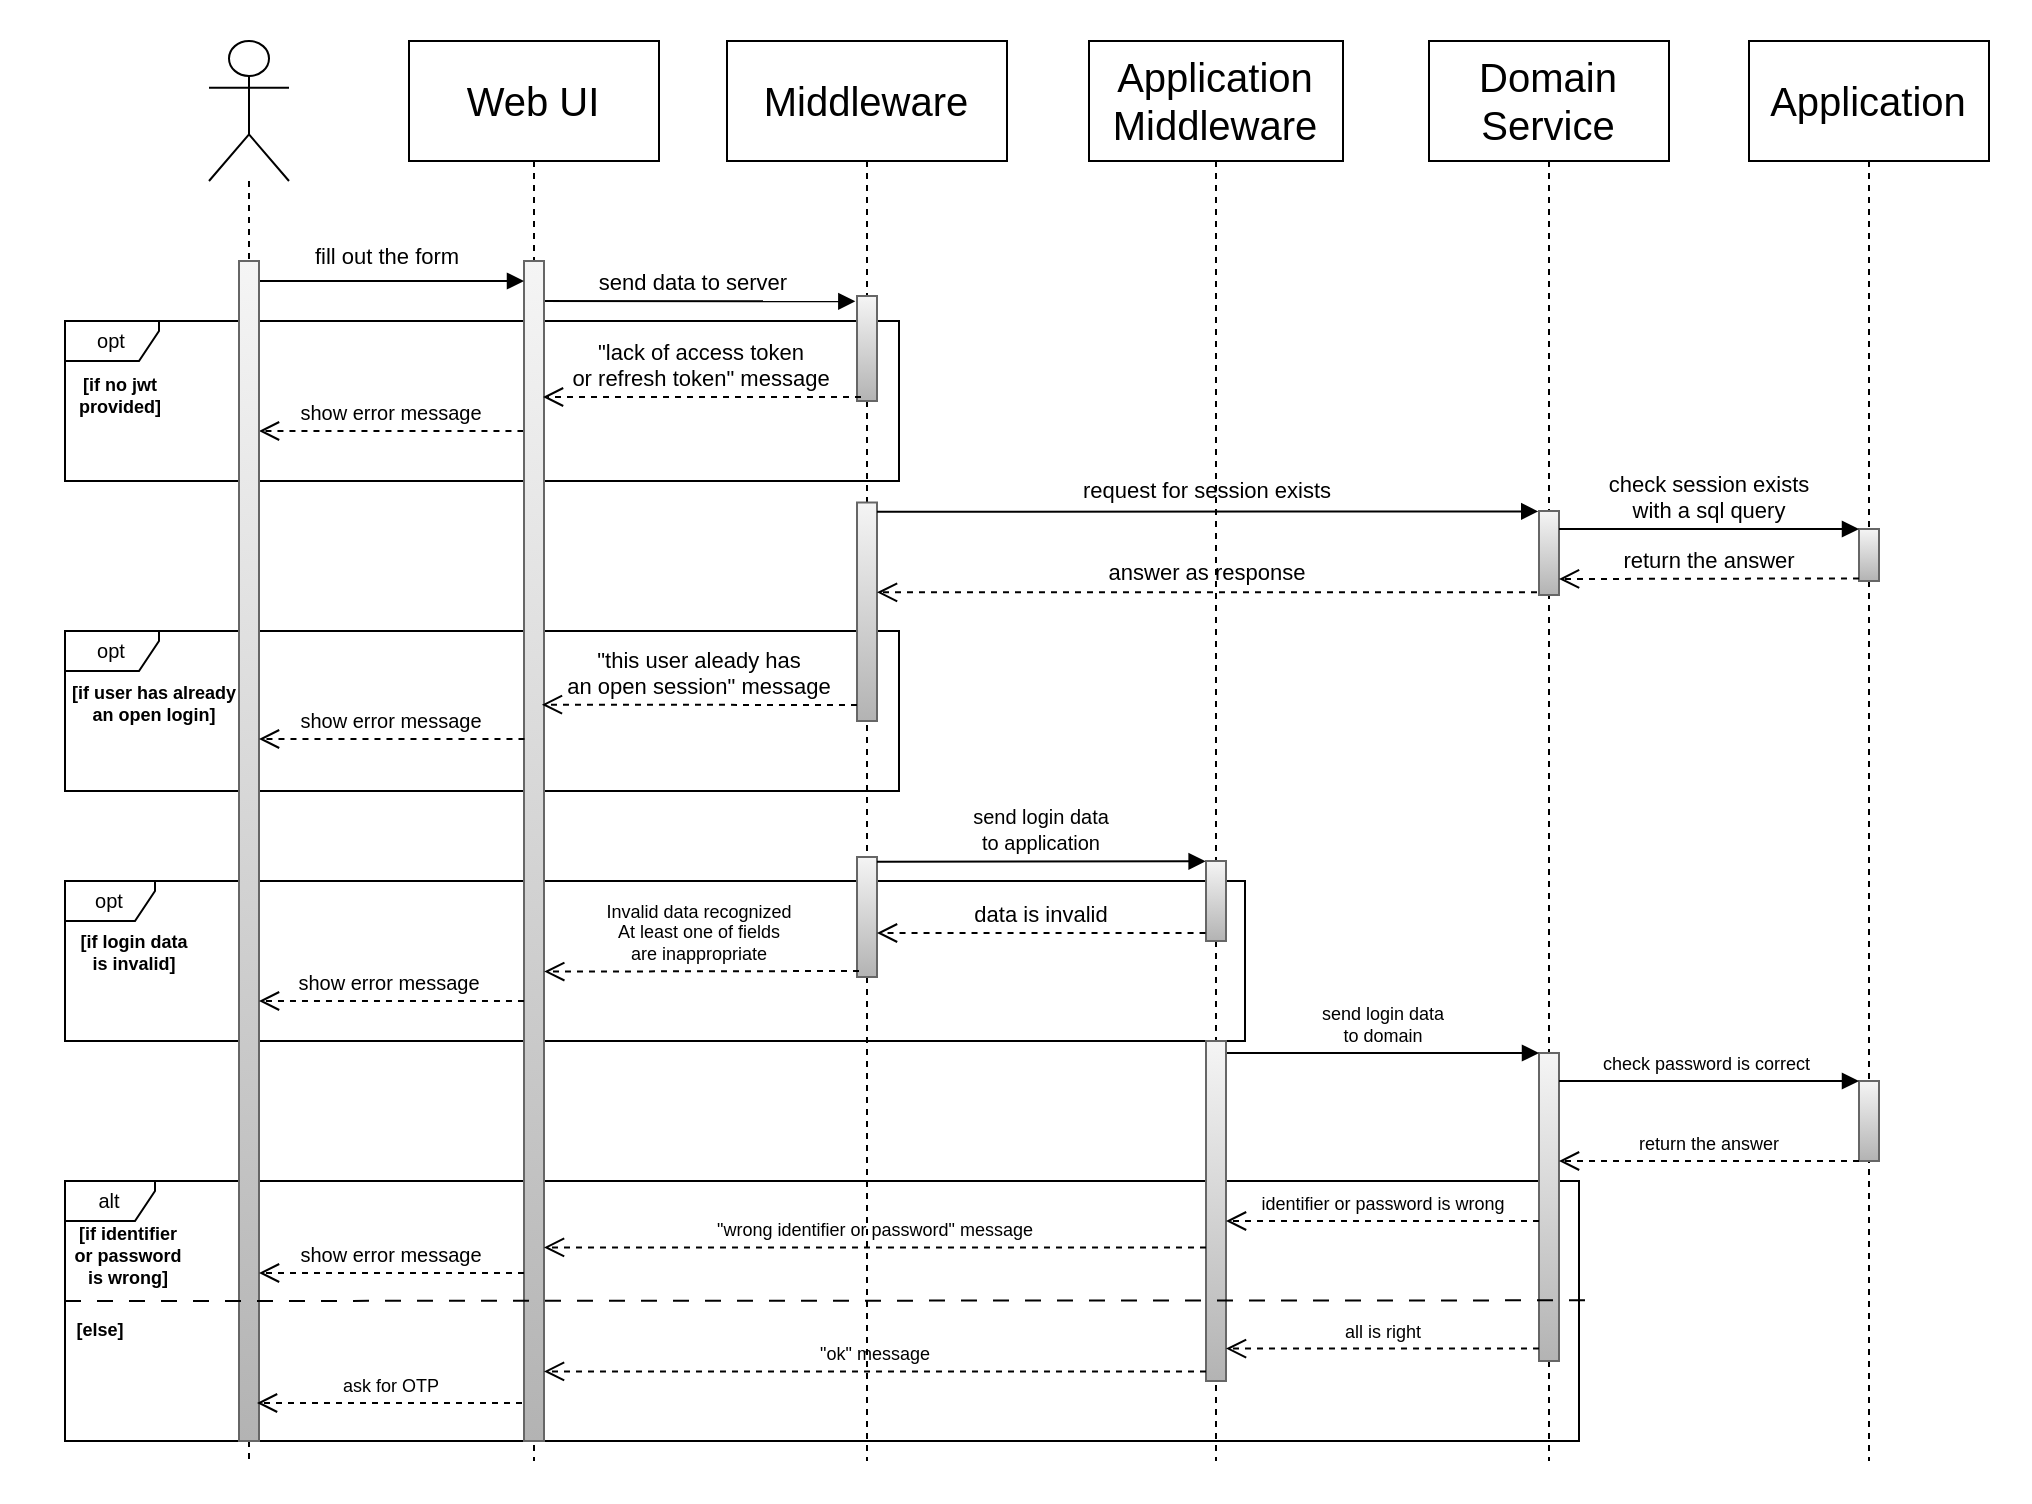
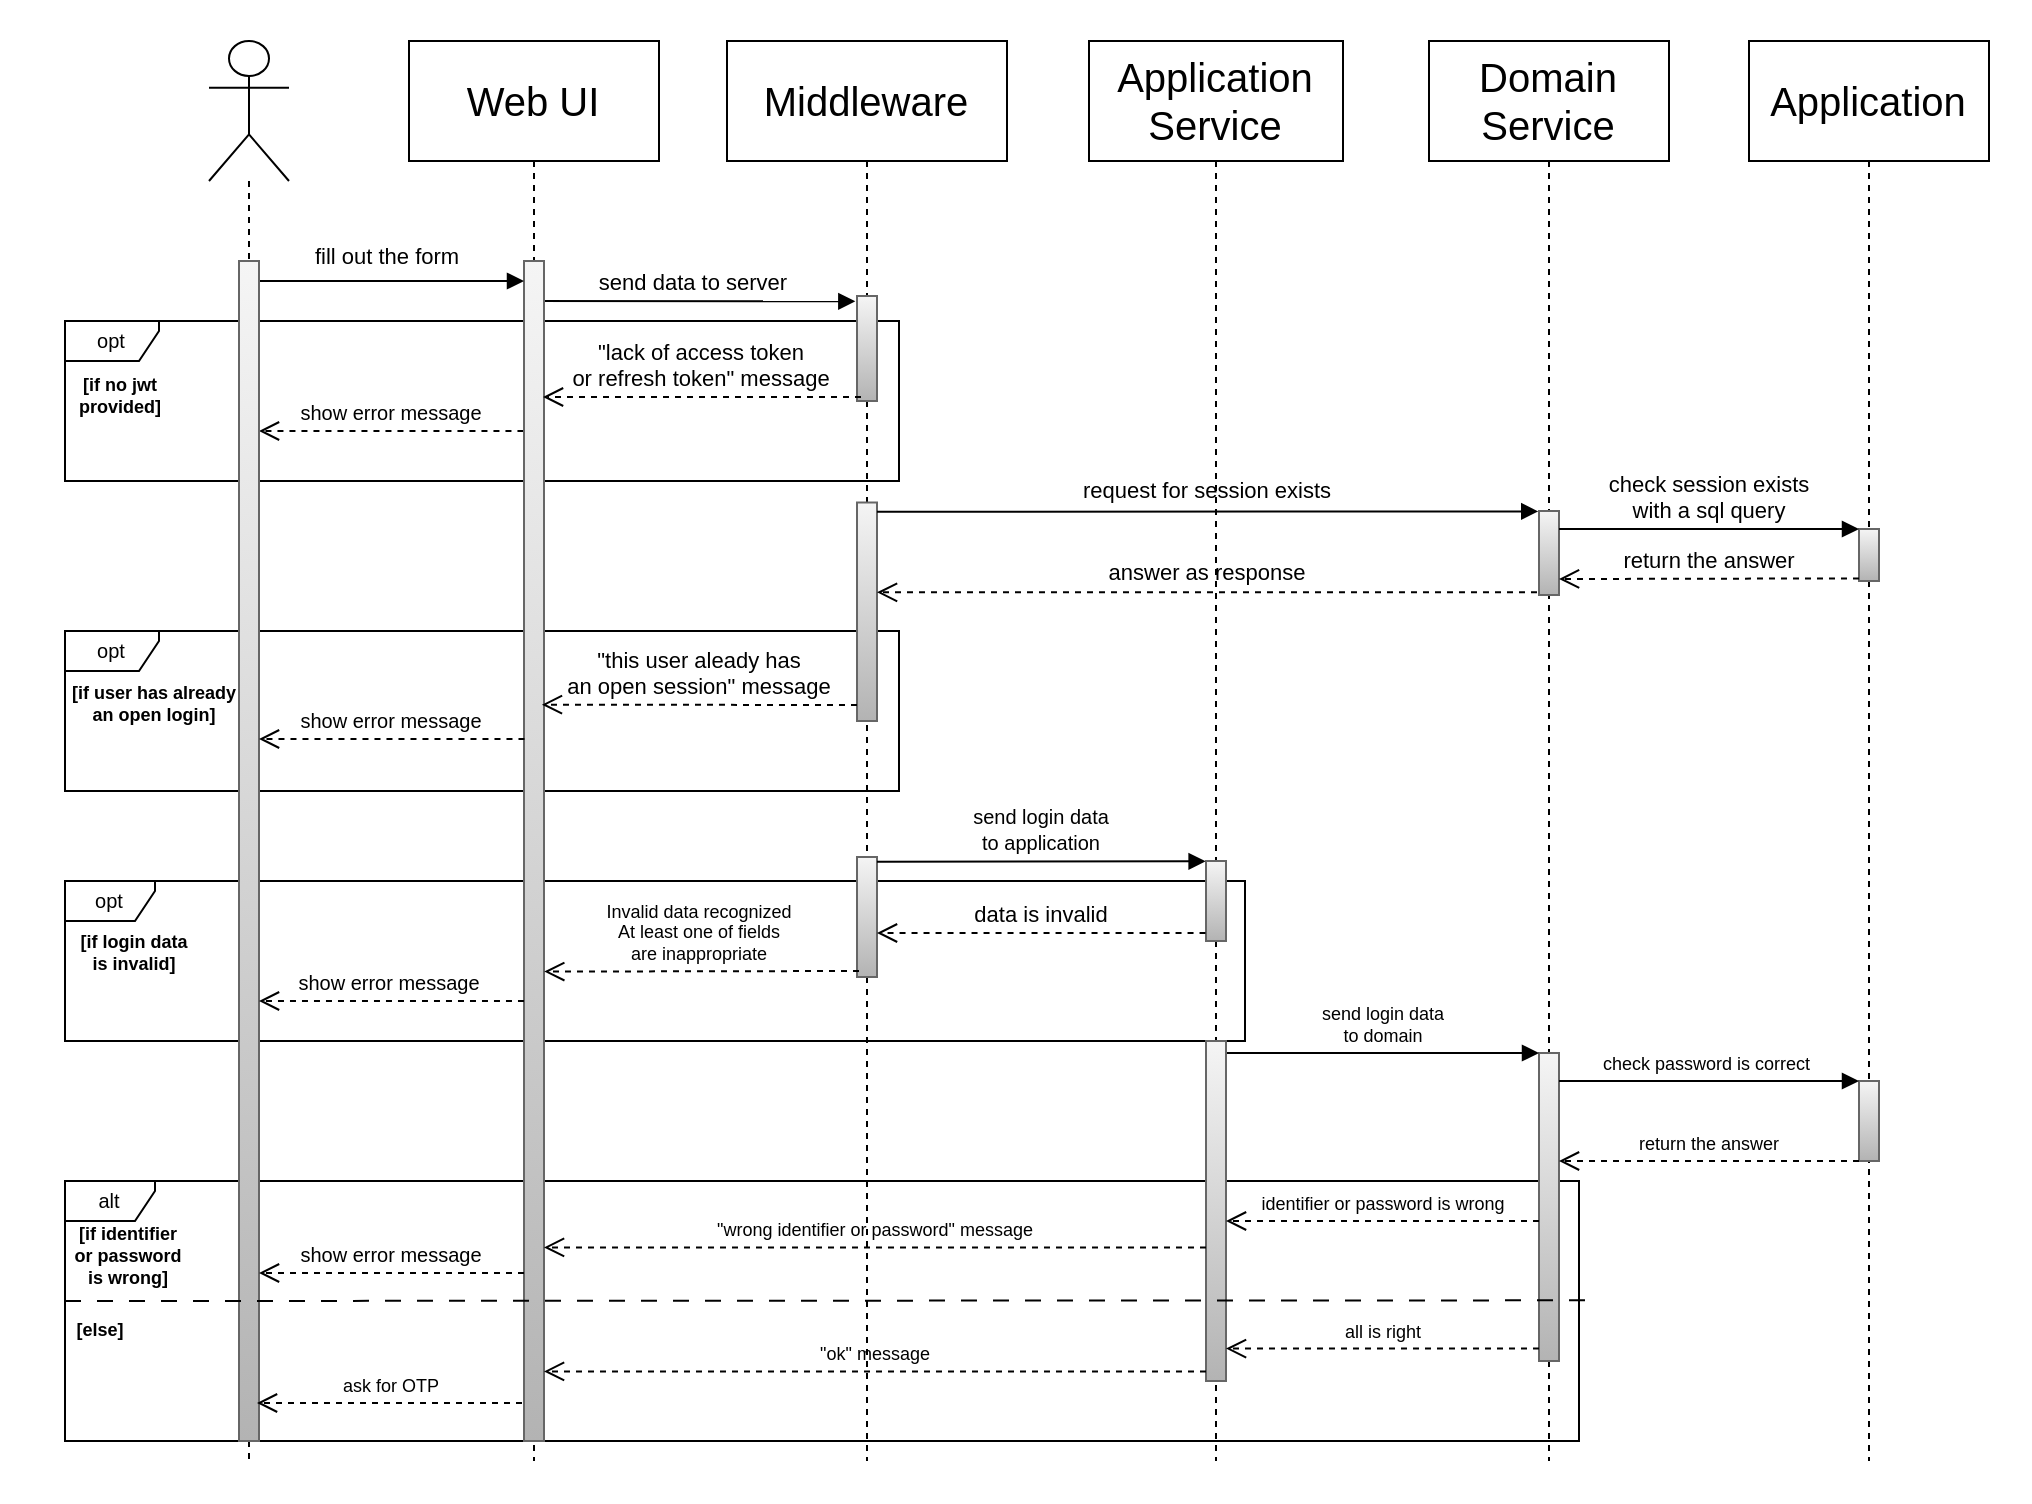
(1216, 101) -> (1216, 101)
